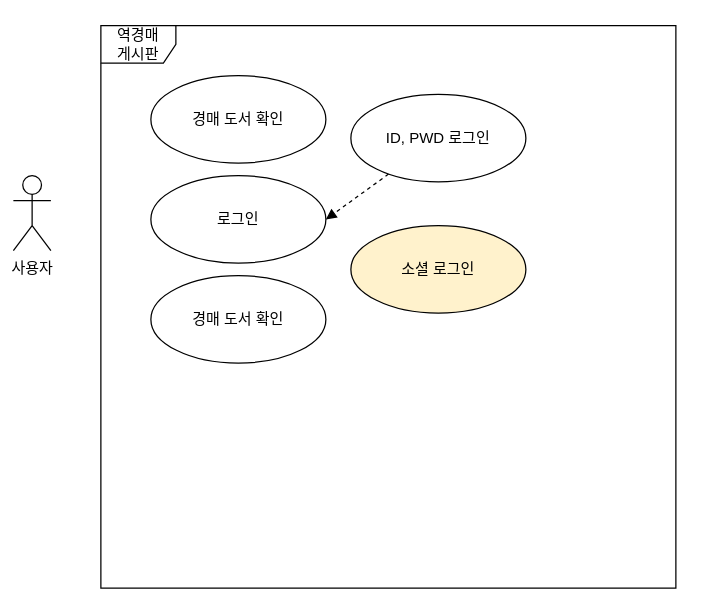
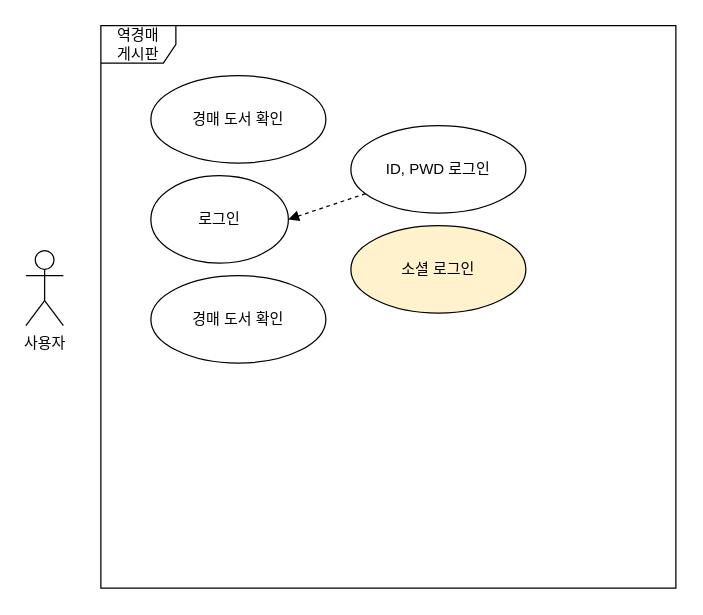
(438, 138) -> (438, 169)
(32, 213) -> (44, 288)
(238, 219) -> (219, 219)
